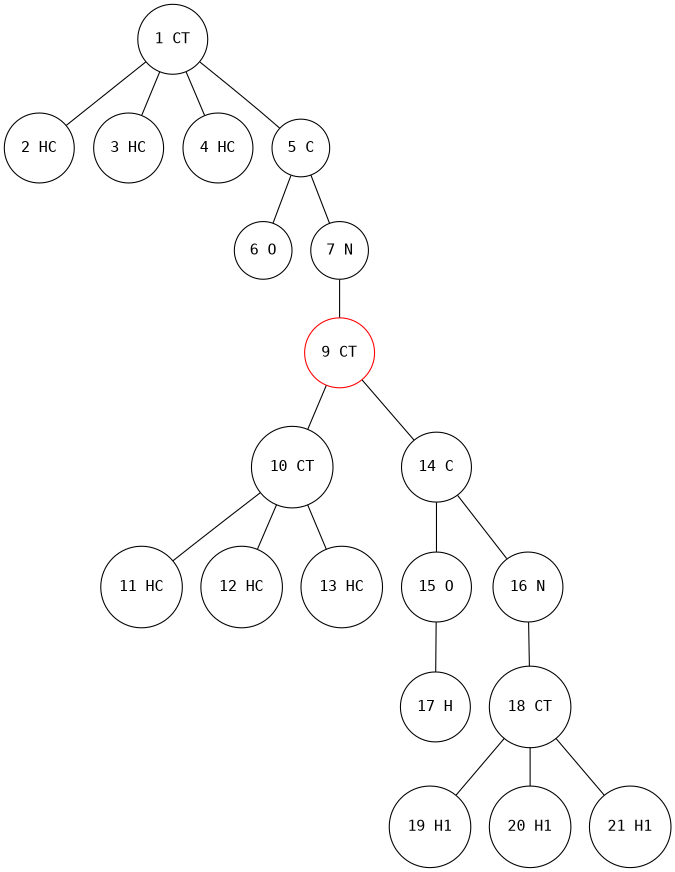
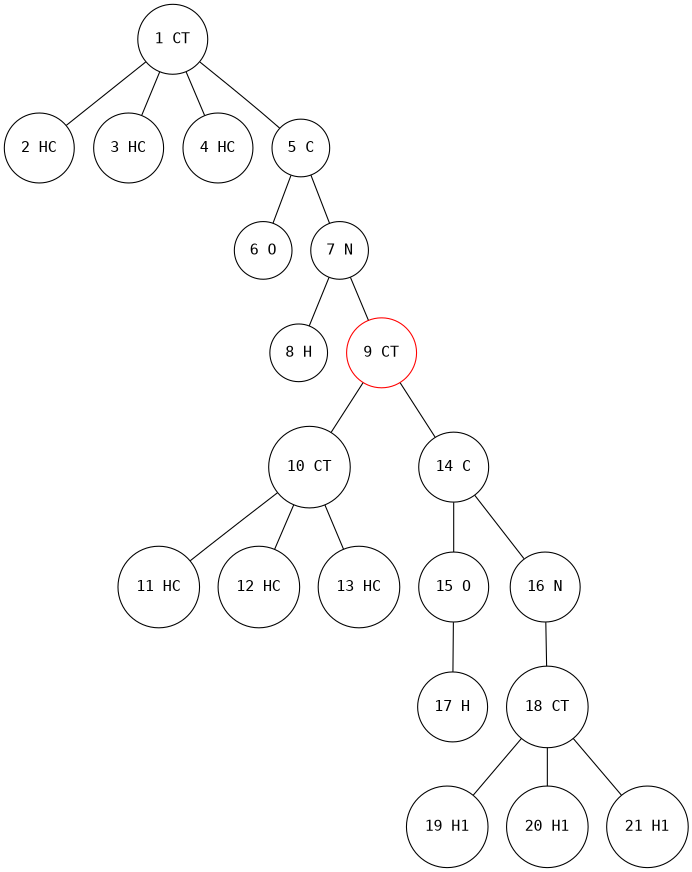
none -> (299, 353)
